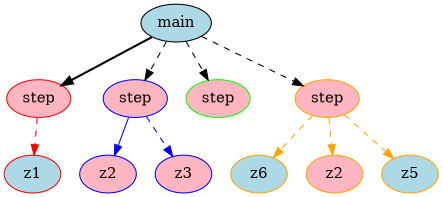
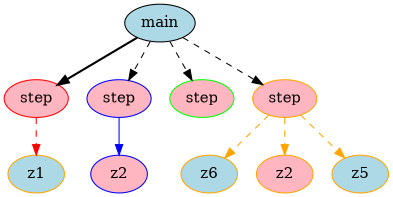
(33, 174) -> (36, 174)
(184, 174) -> none
